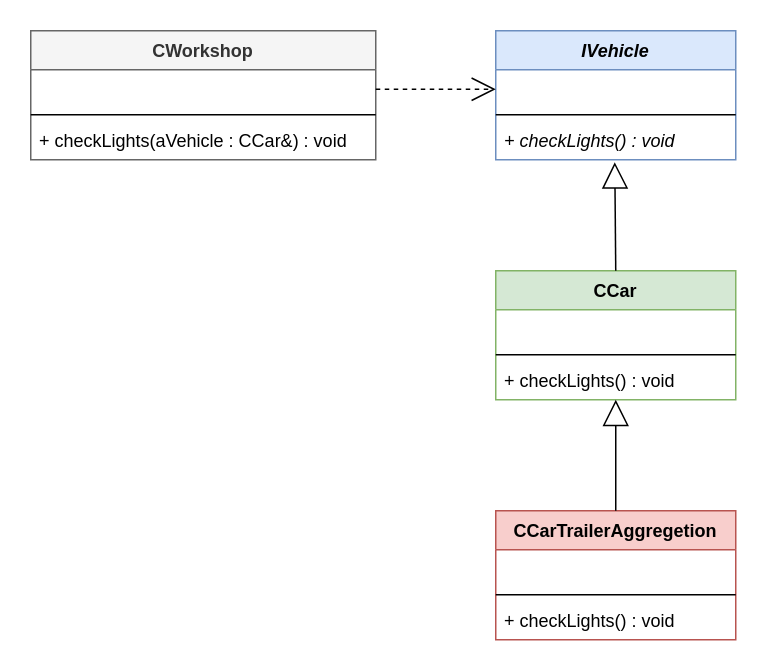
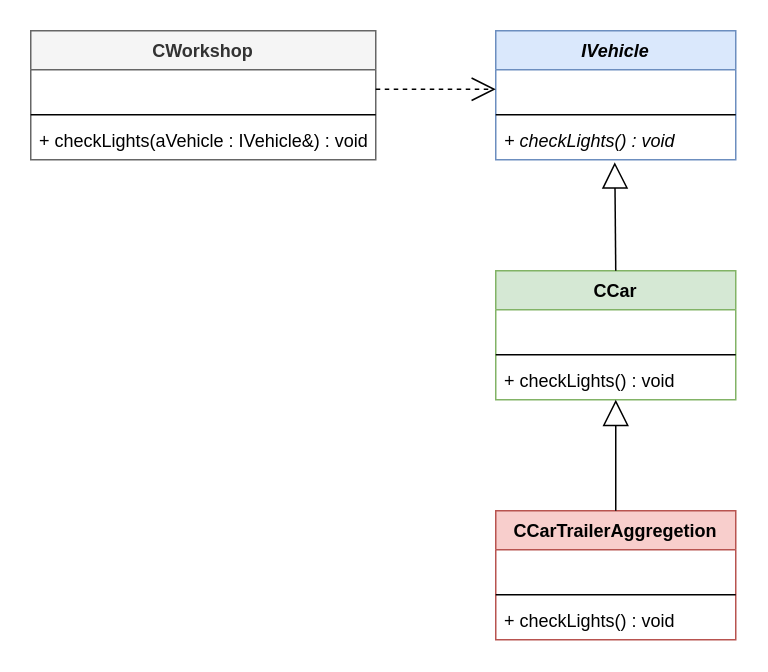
(205, 141) -> (220, 141)
